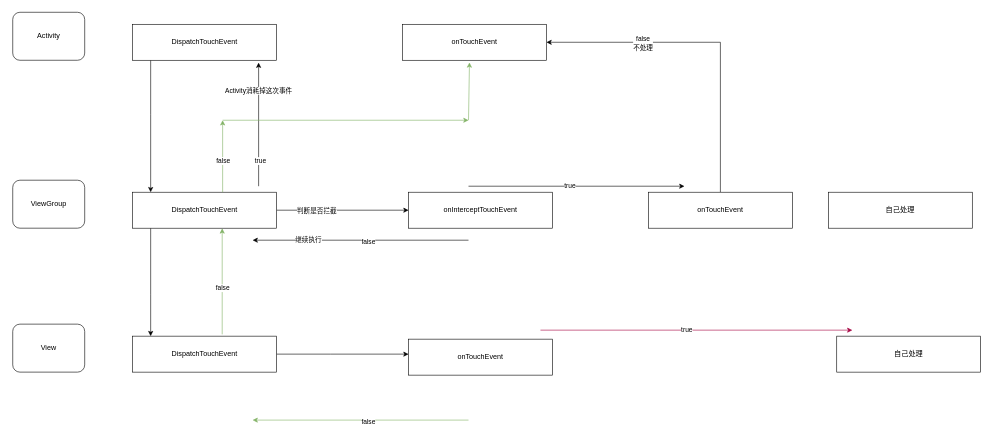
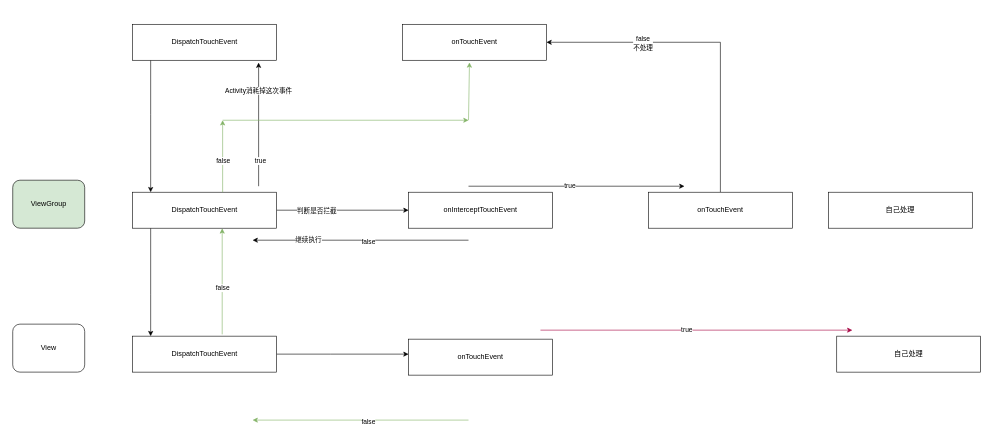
(48, 36) -> none
(48, 204) -> (48, 204)
